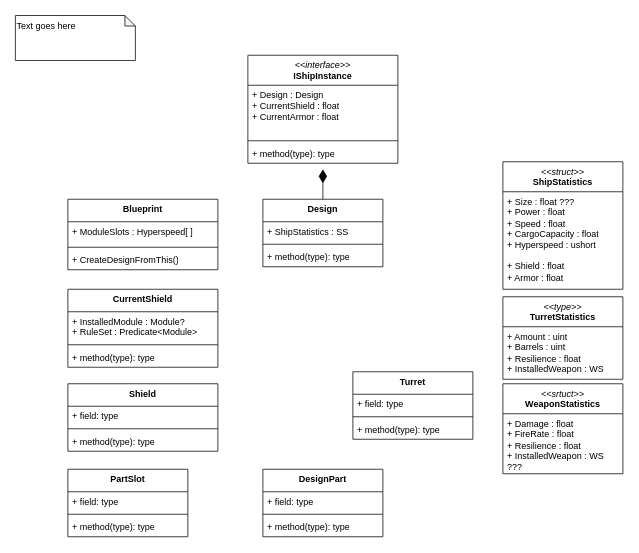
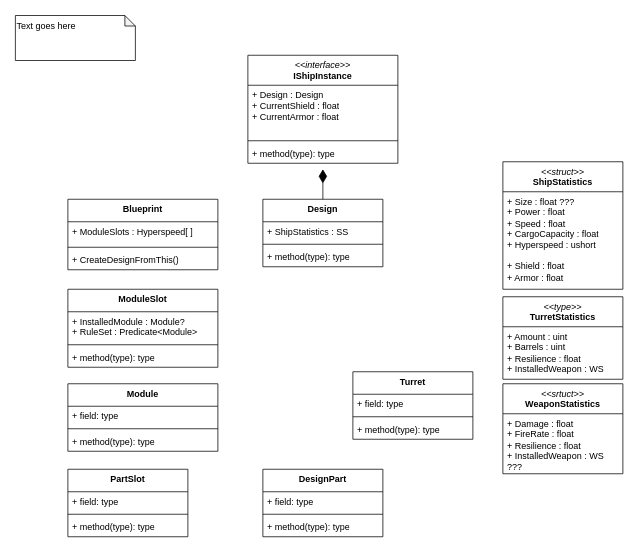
(143, 300) -> (143, 300)
(143, 394) -> (143, 394)
